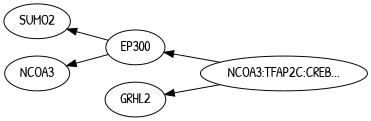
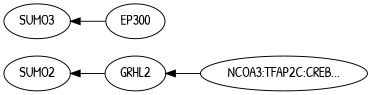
(92, 36) -> (93, 73)
(197, 58) -> none
(37, 73) -> (37, 21)
